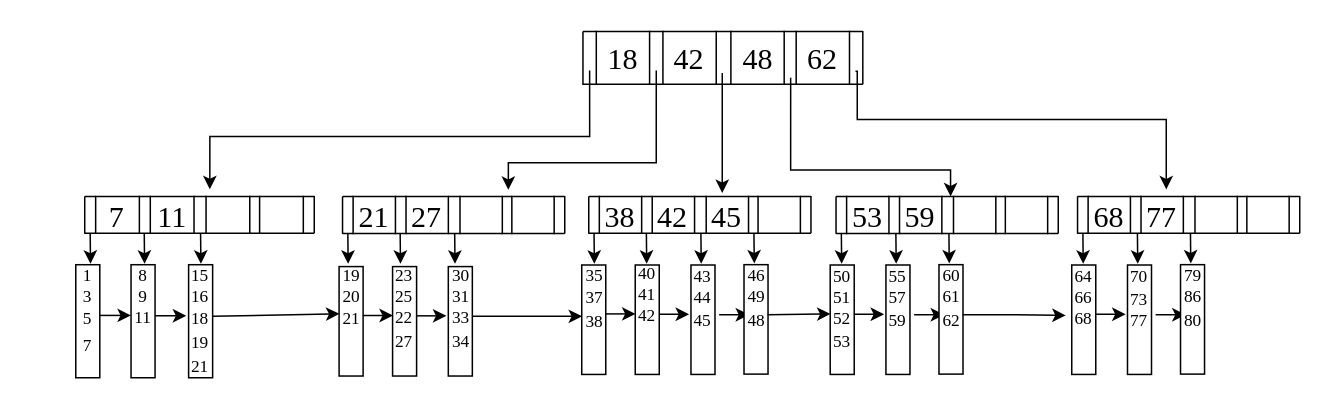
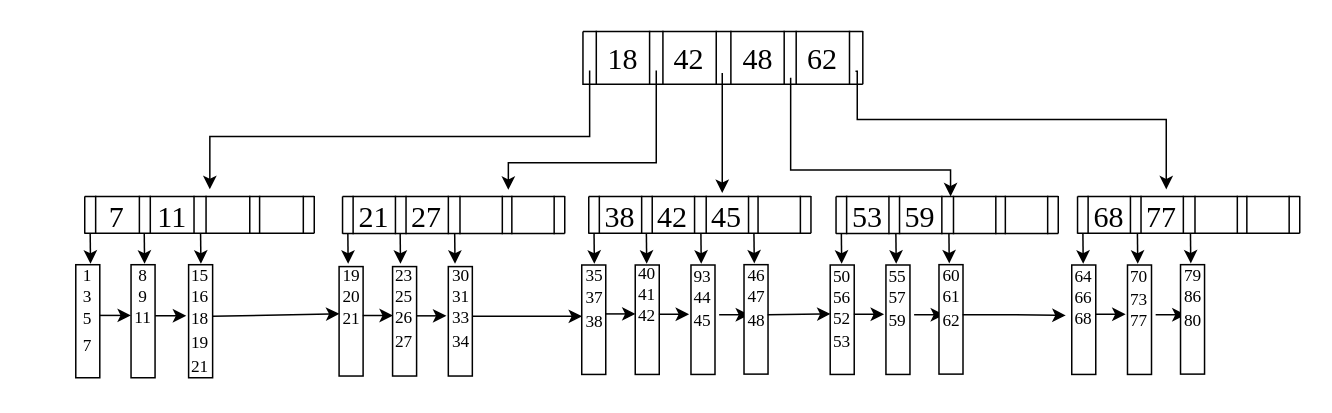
(703, 277) -> (703, 277)
(757, 296) -> (757, 296)
(842, 298) -> (842, 298)
(404, 317) -> (404, 317)
